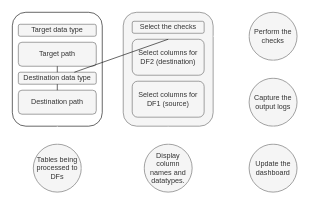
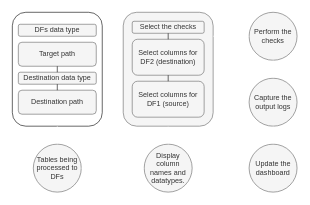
(57, 30) -> (57, 30)
(122, 56) -> (168, 36)
none -> (168, 78)
